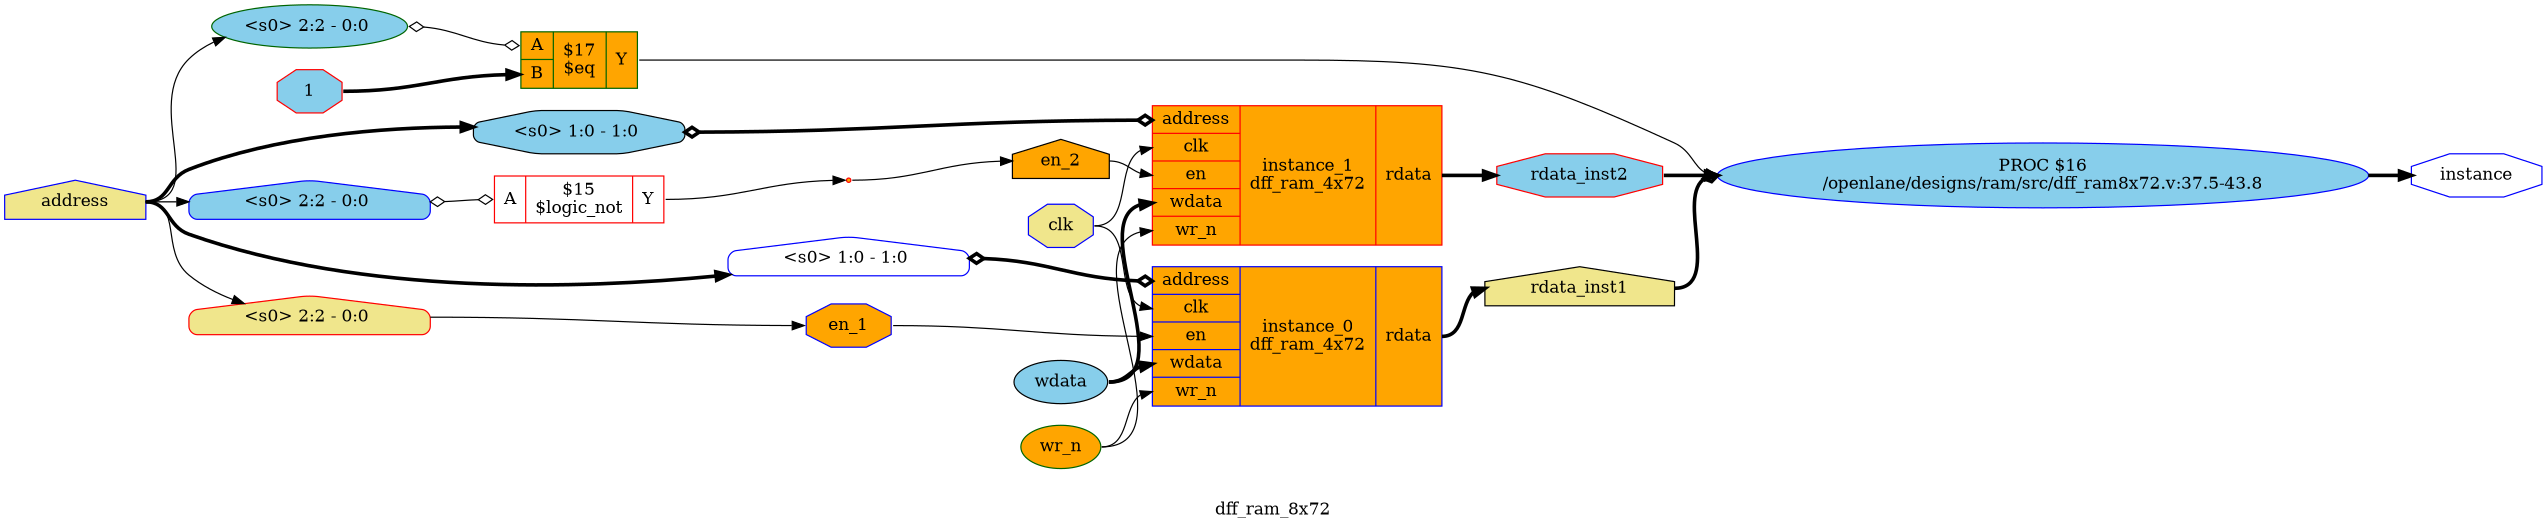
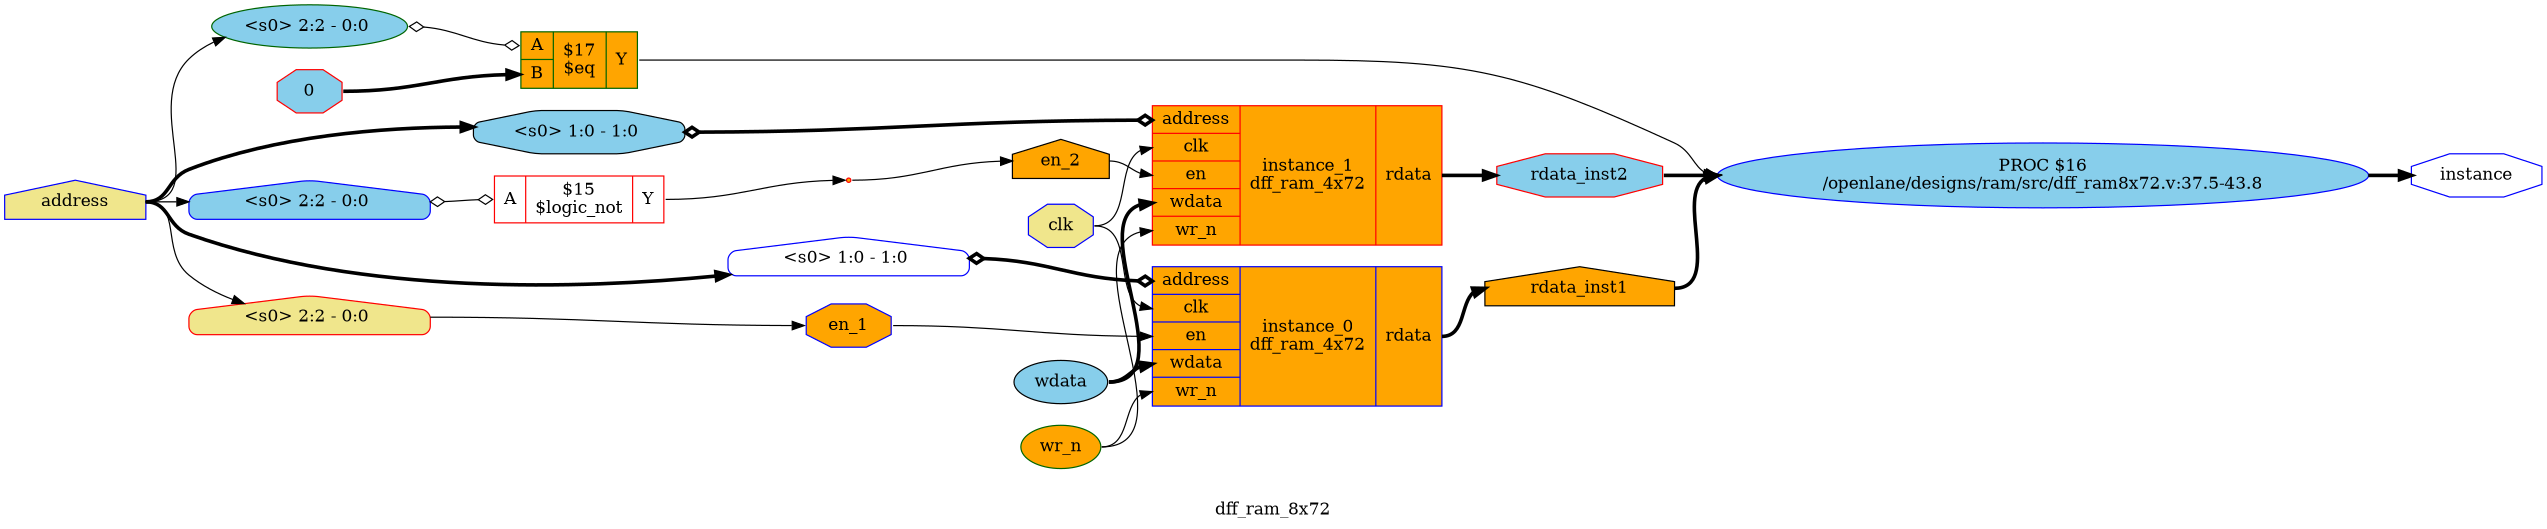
(310, 91) -> (310, 91)
(1696, 238) -> (1696, 238)
(1580, 288) -> (1580, 288)
